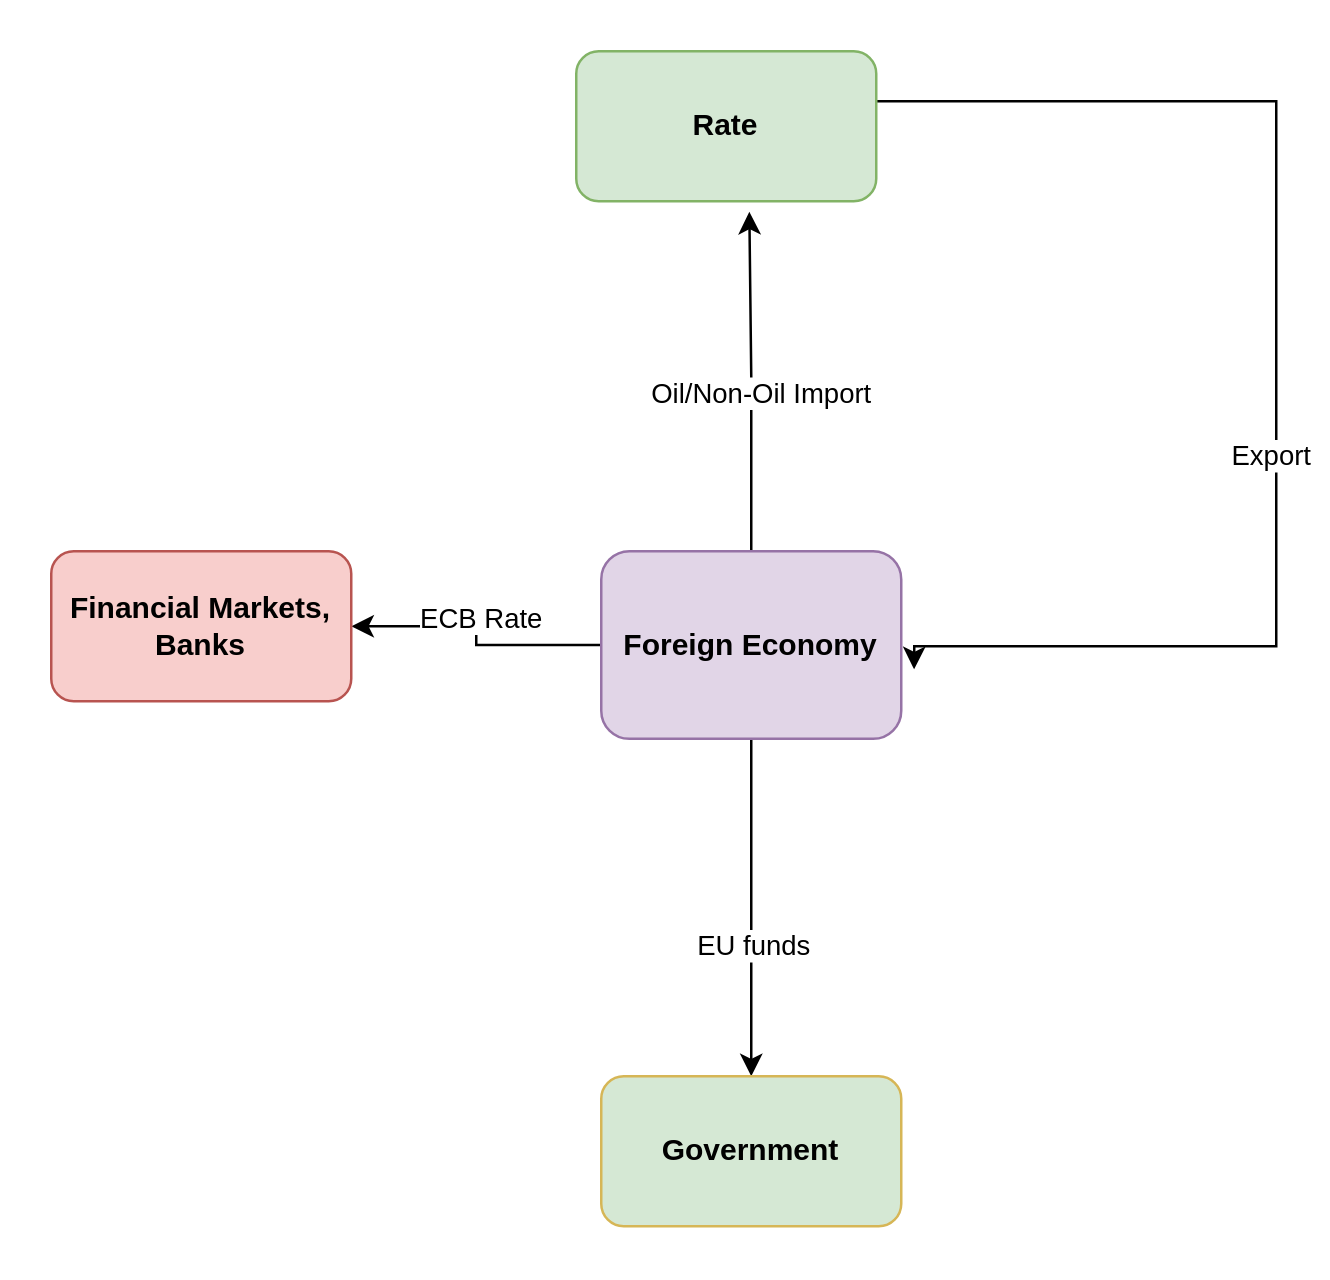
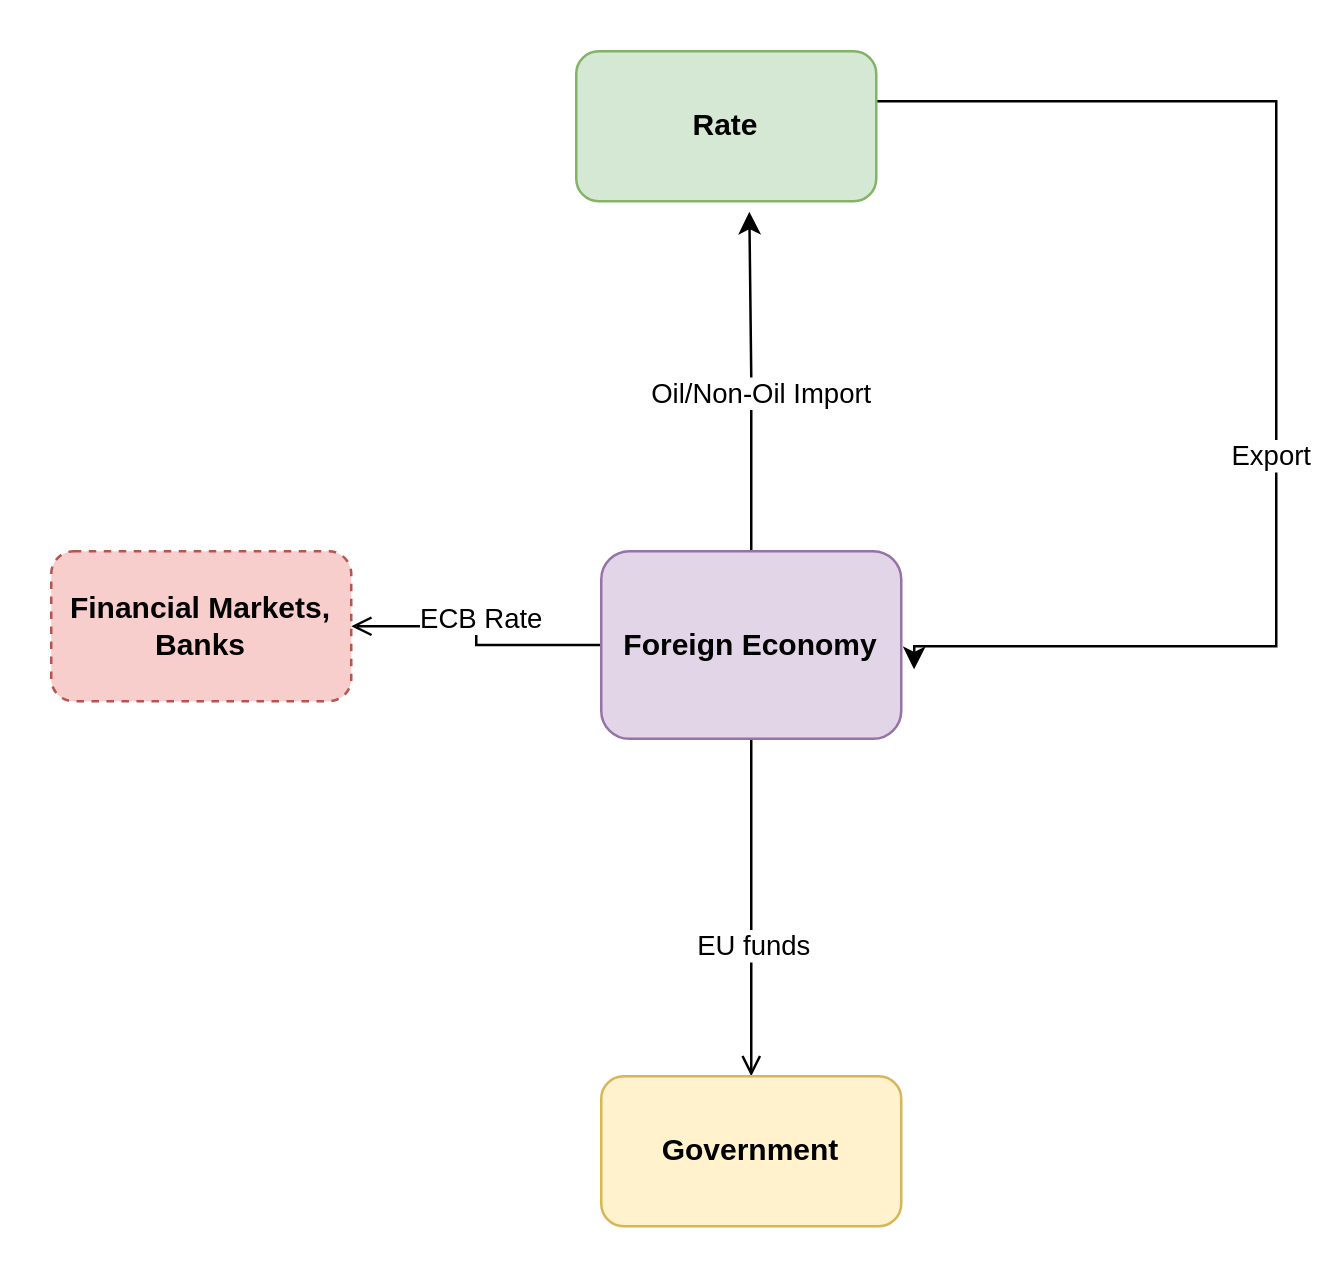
(201, 626) -> (201, 626)
(369, 626) -> (365, 626)
(751, 1058) -> (751, 1062)
(751, 1151) -> (751, 1151)
